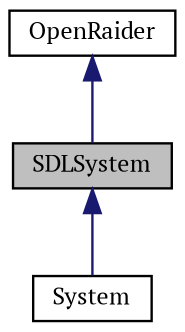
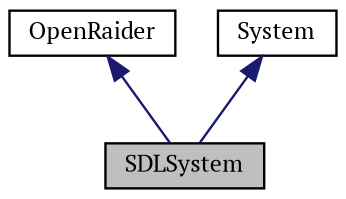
(92, 245) -> (224, 109)
